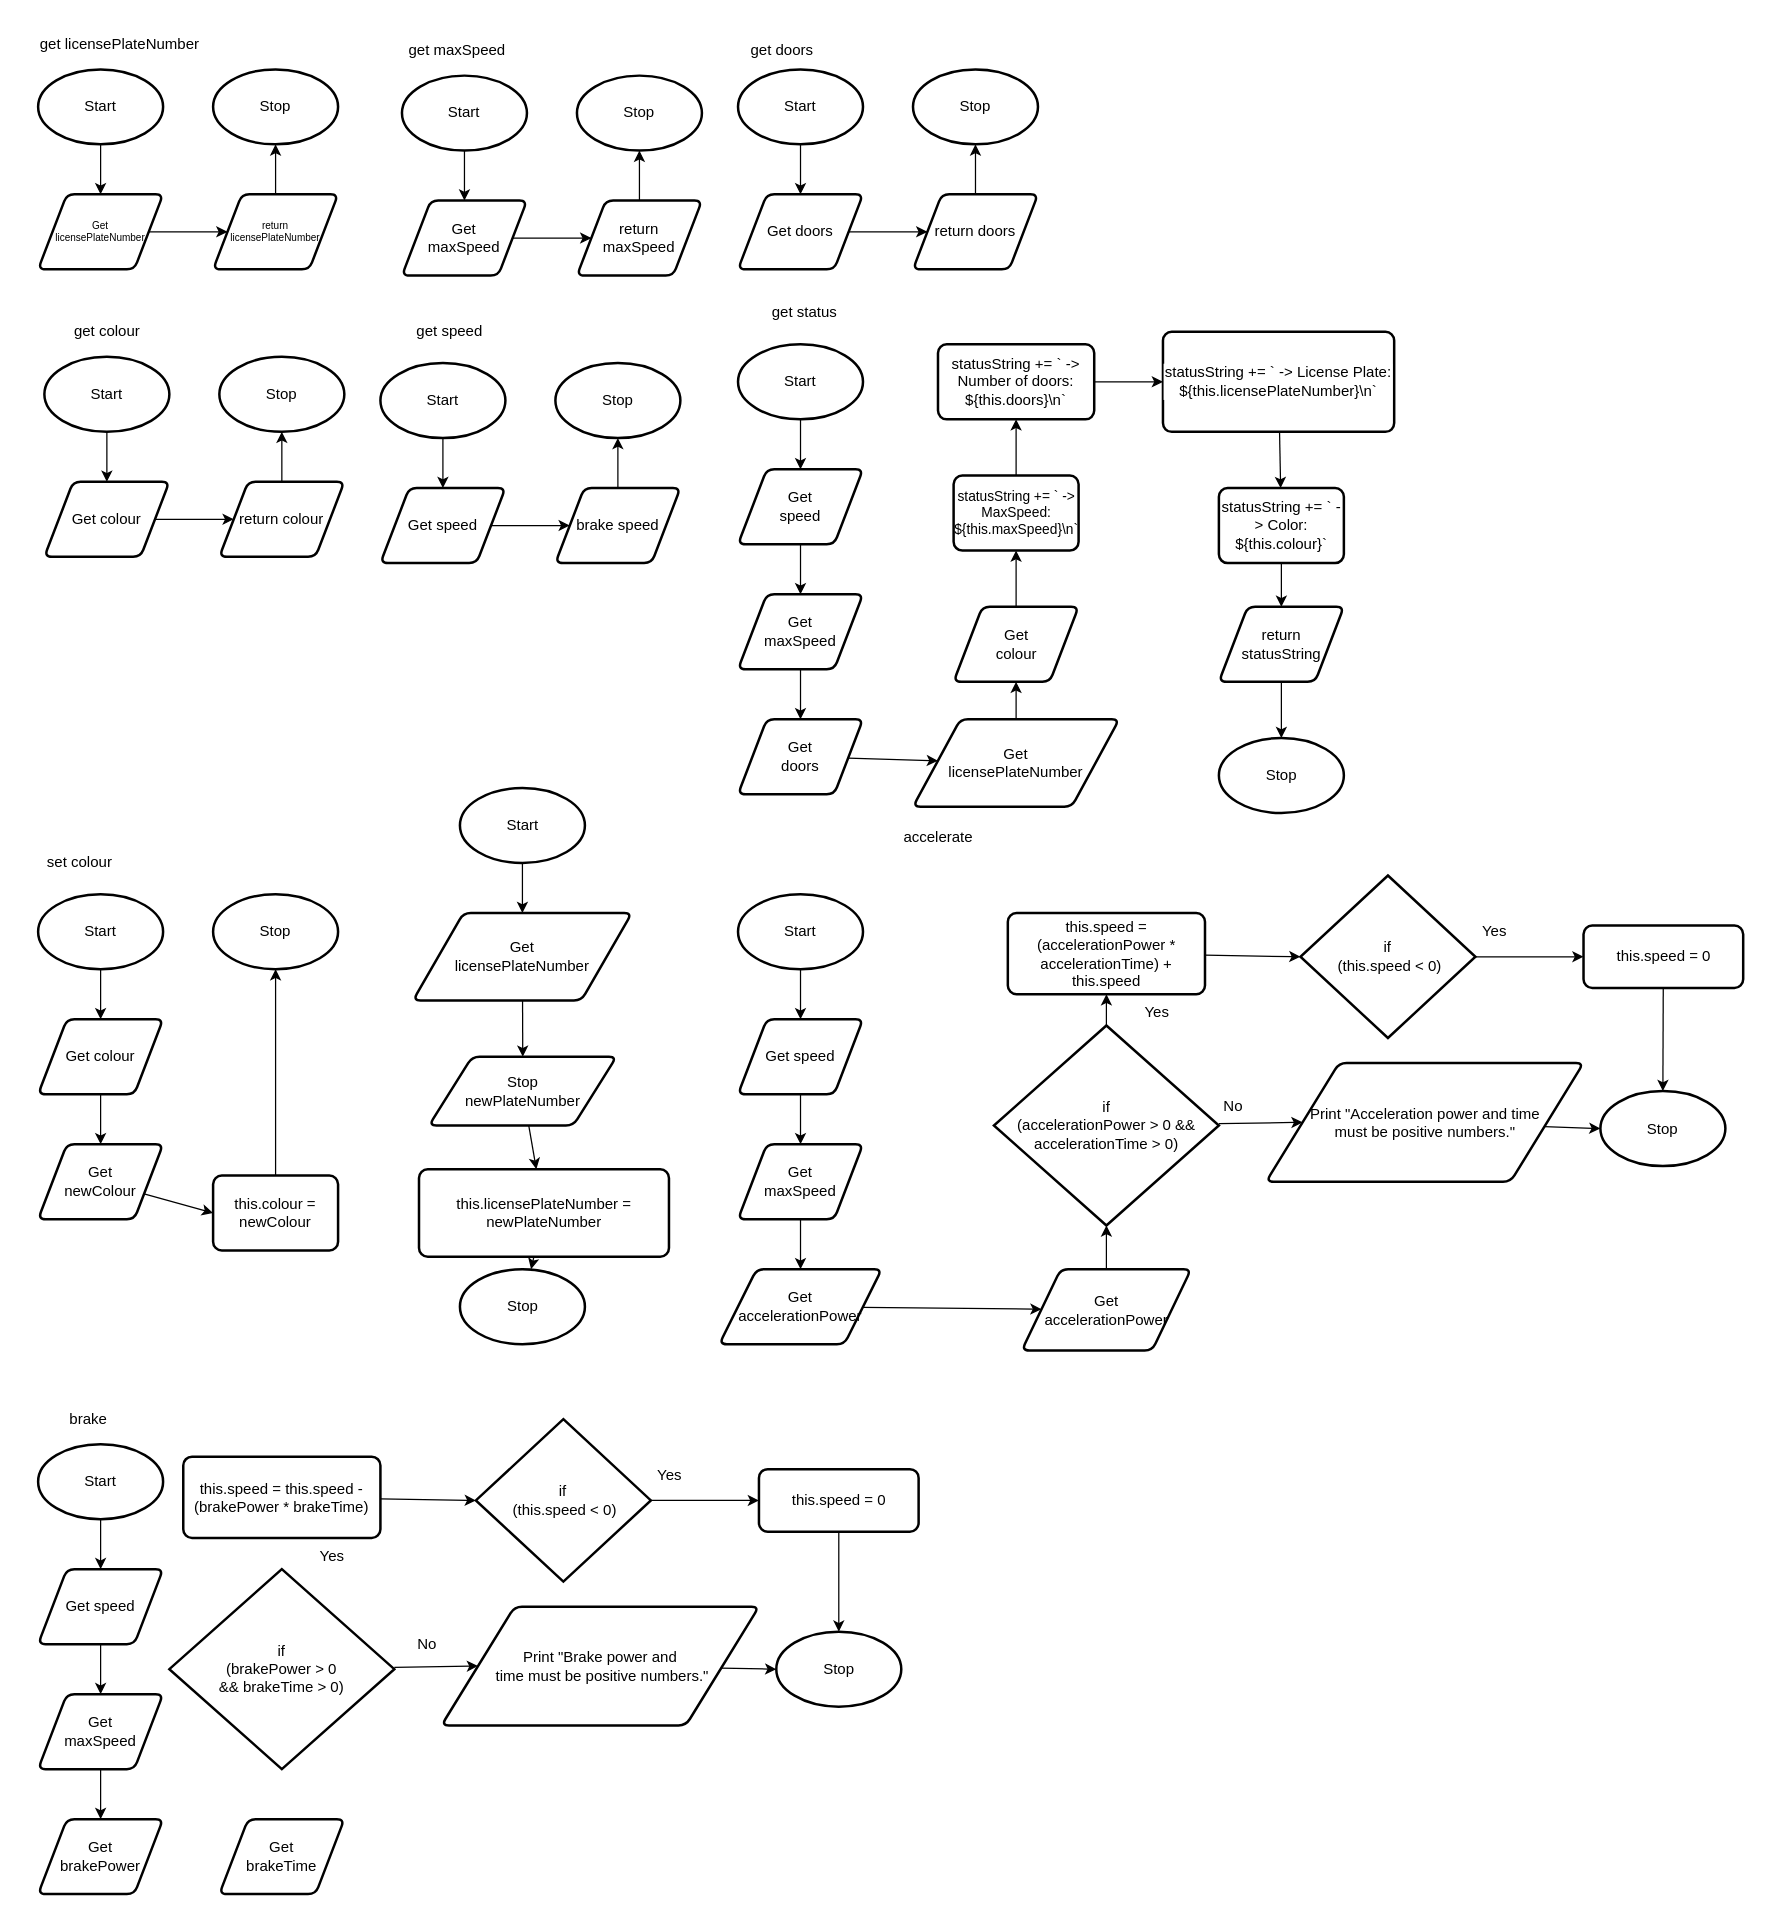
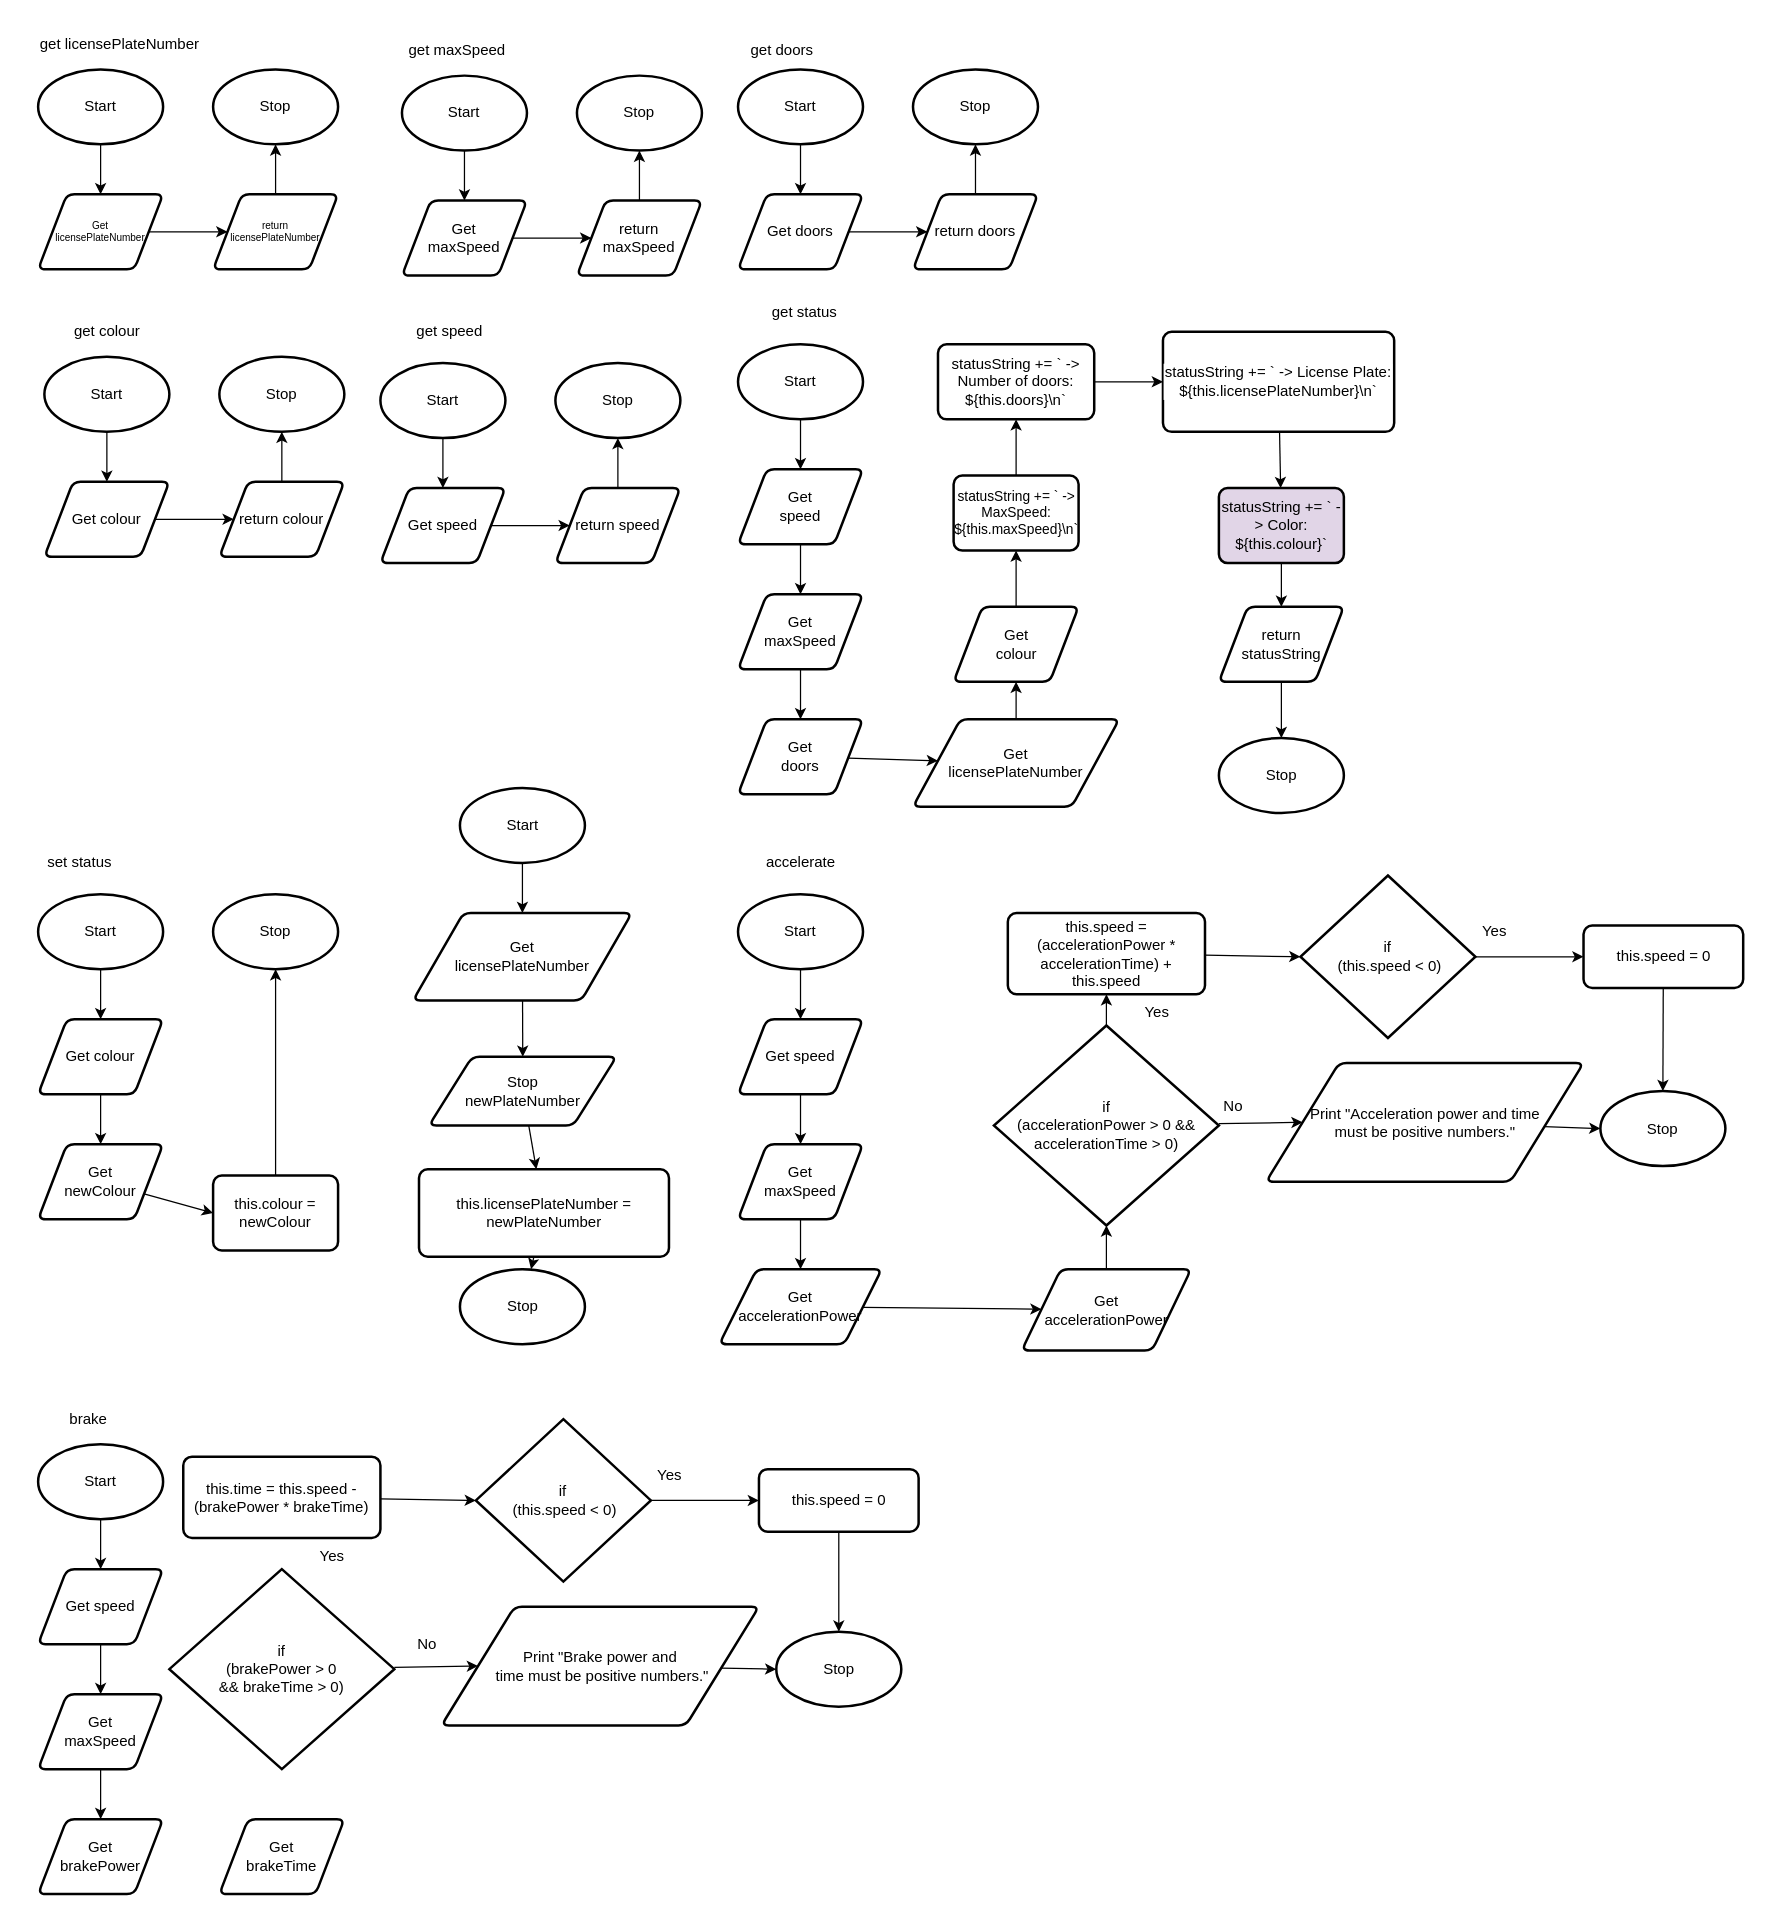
(618, 526) -> (618, 526)
(1282, 526) -> (1282, 526)
(938, 838) -> (801, 863)
(80, 863) -> (80, 863)
(282, 1498) -> (282, 1498)
